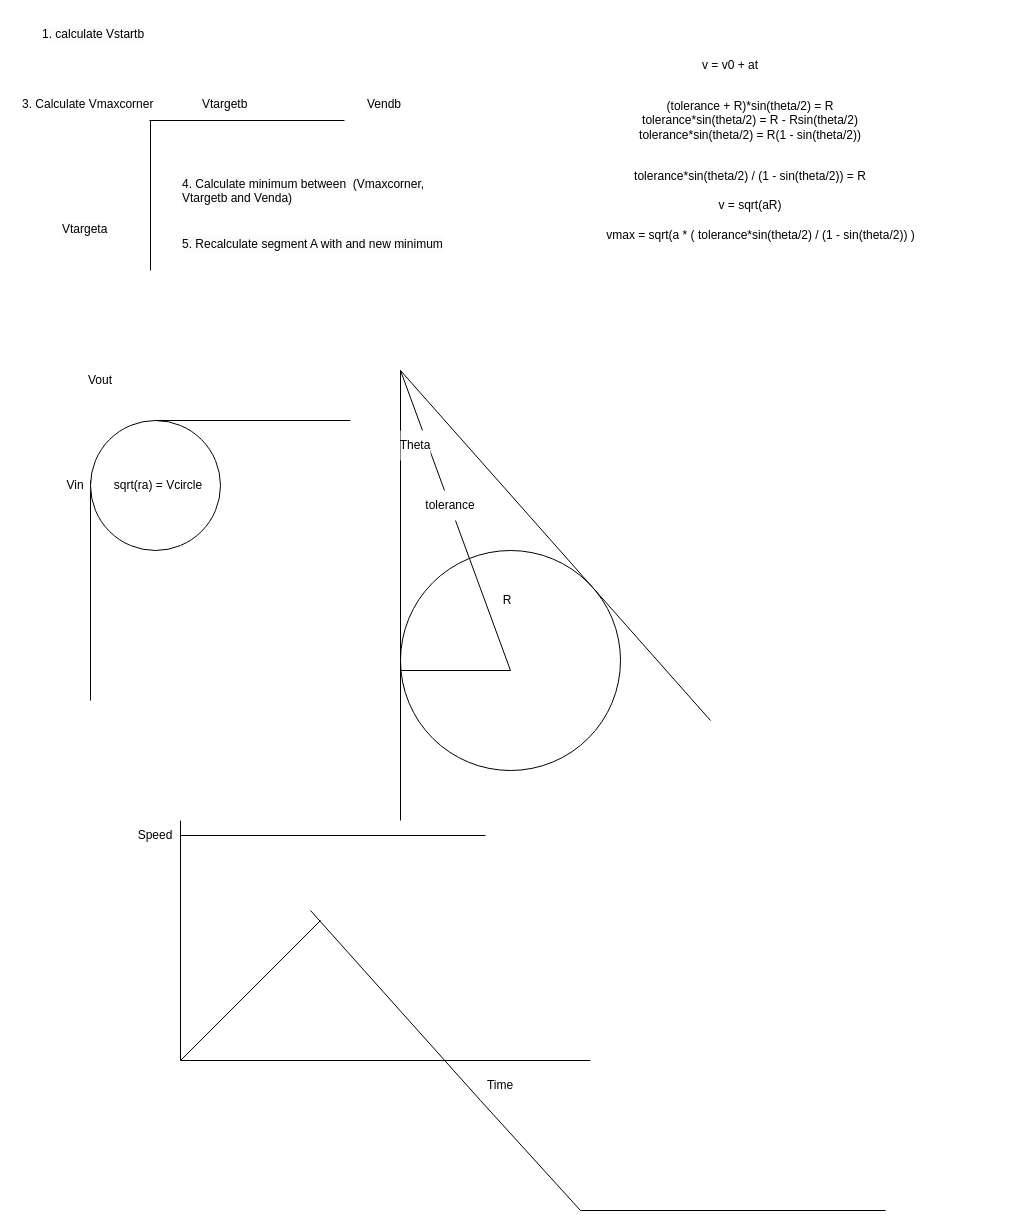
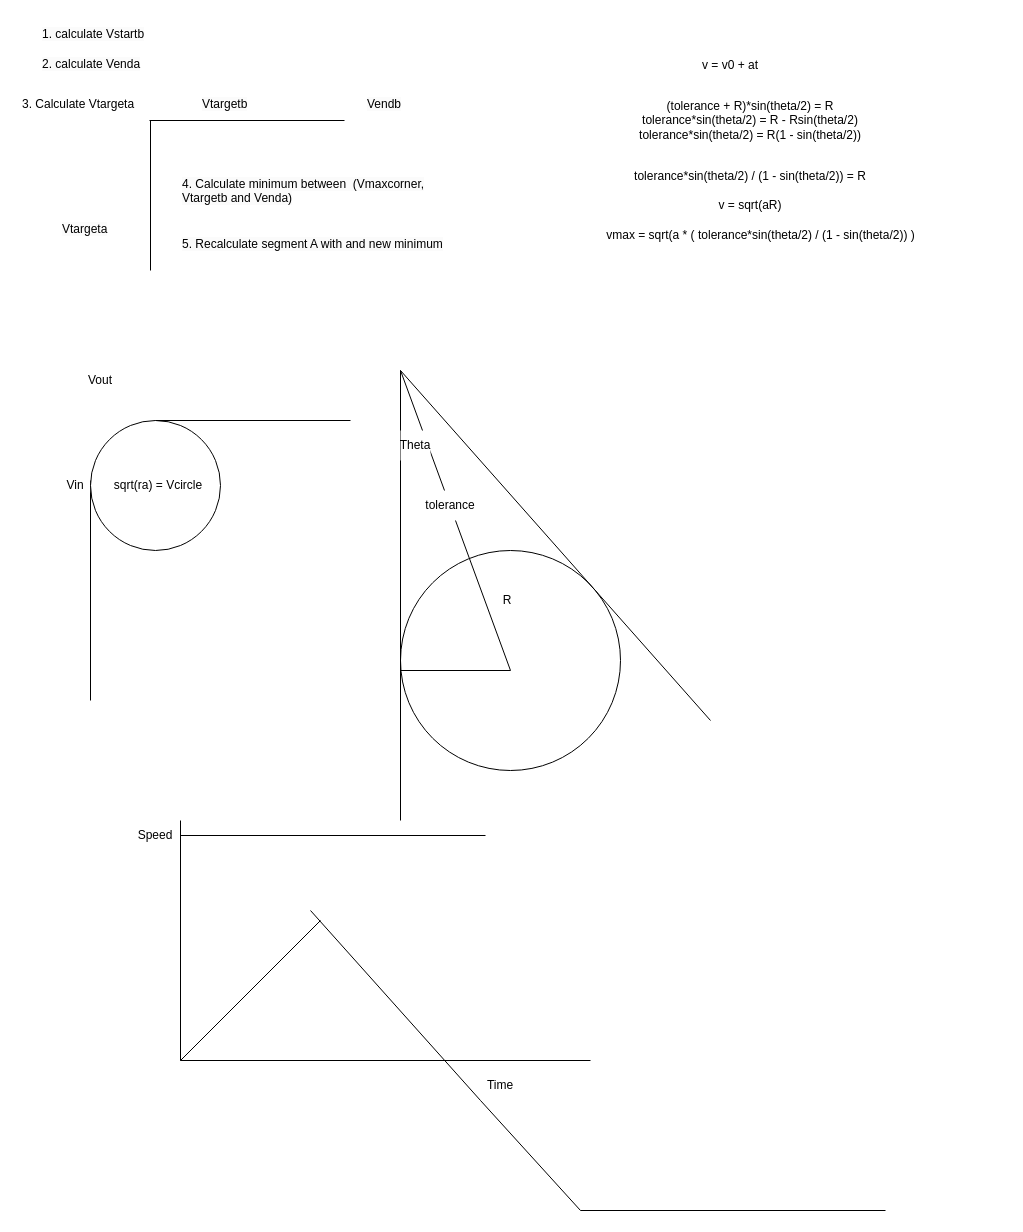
none -> (170, 66)
(92, 105) -> (85, 105)
